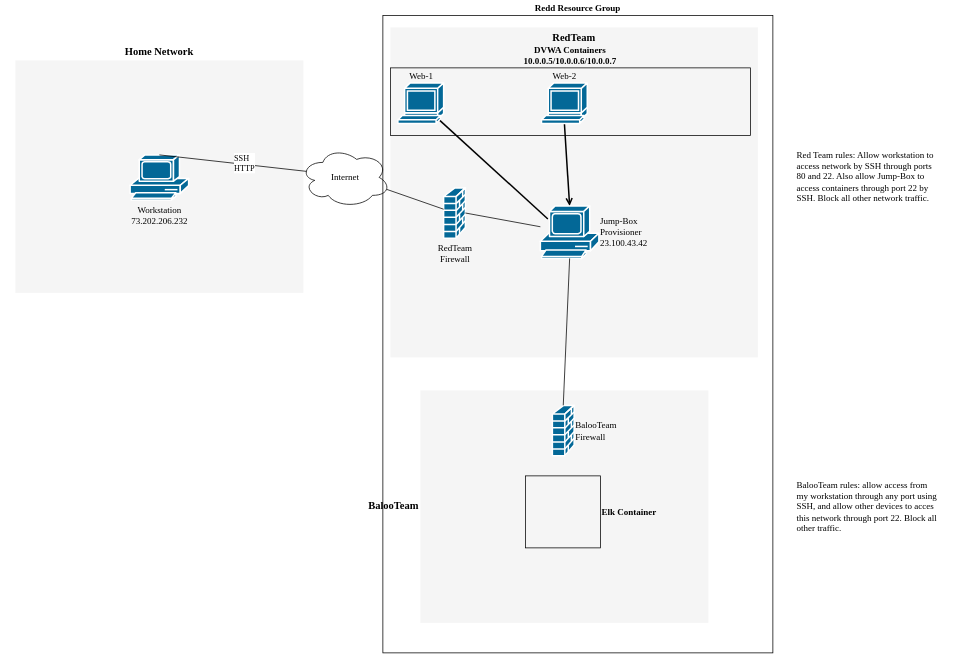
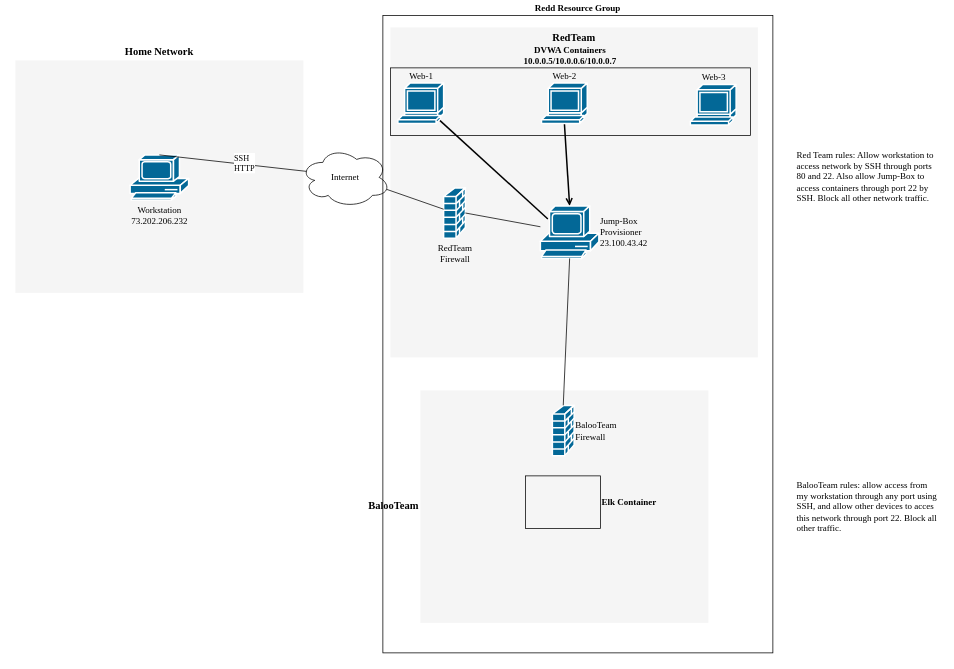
none -> (713, 105)
(563, 512) -> (563, 502)
